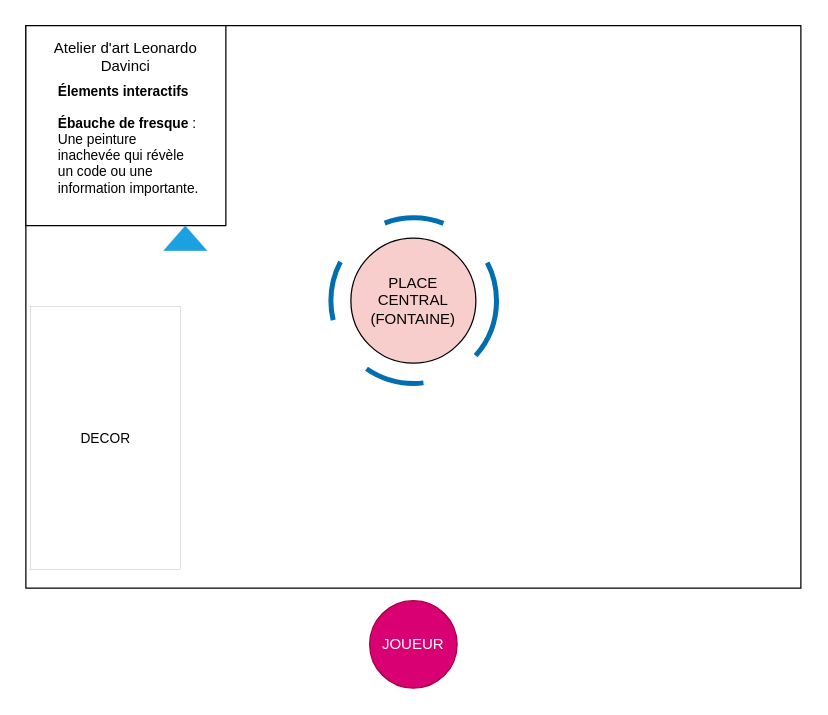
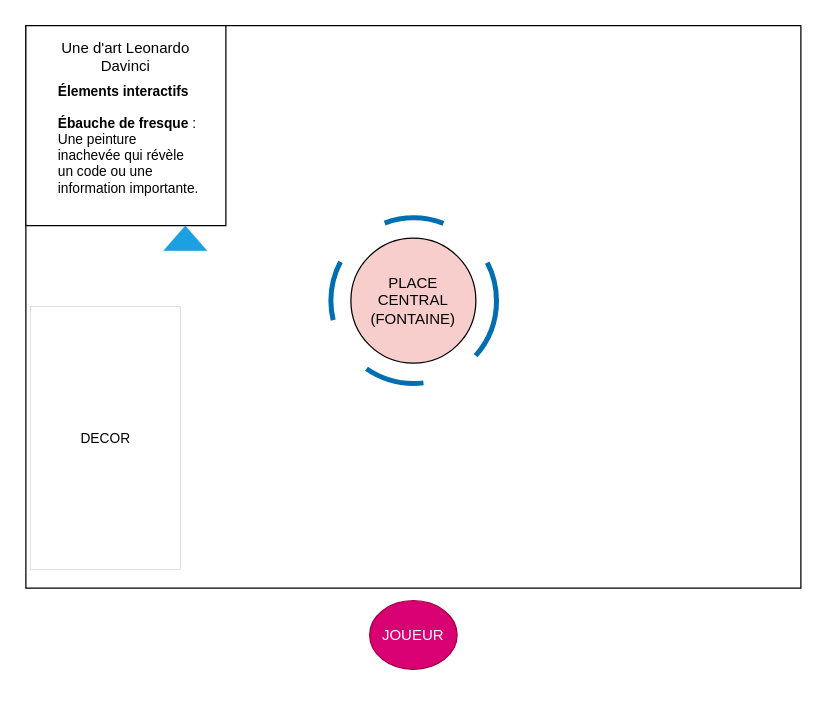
(126, 57) -> (126, 57)
(413, 644) -> (413, 635)
